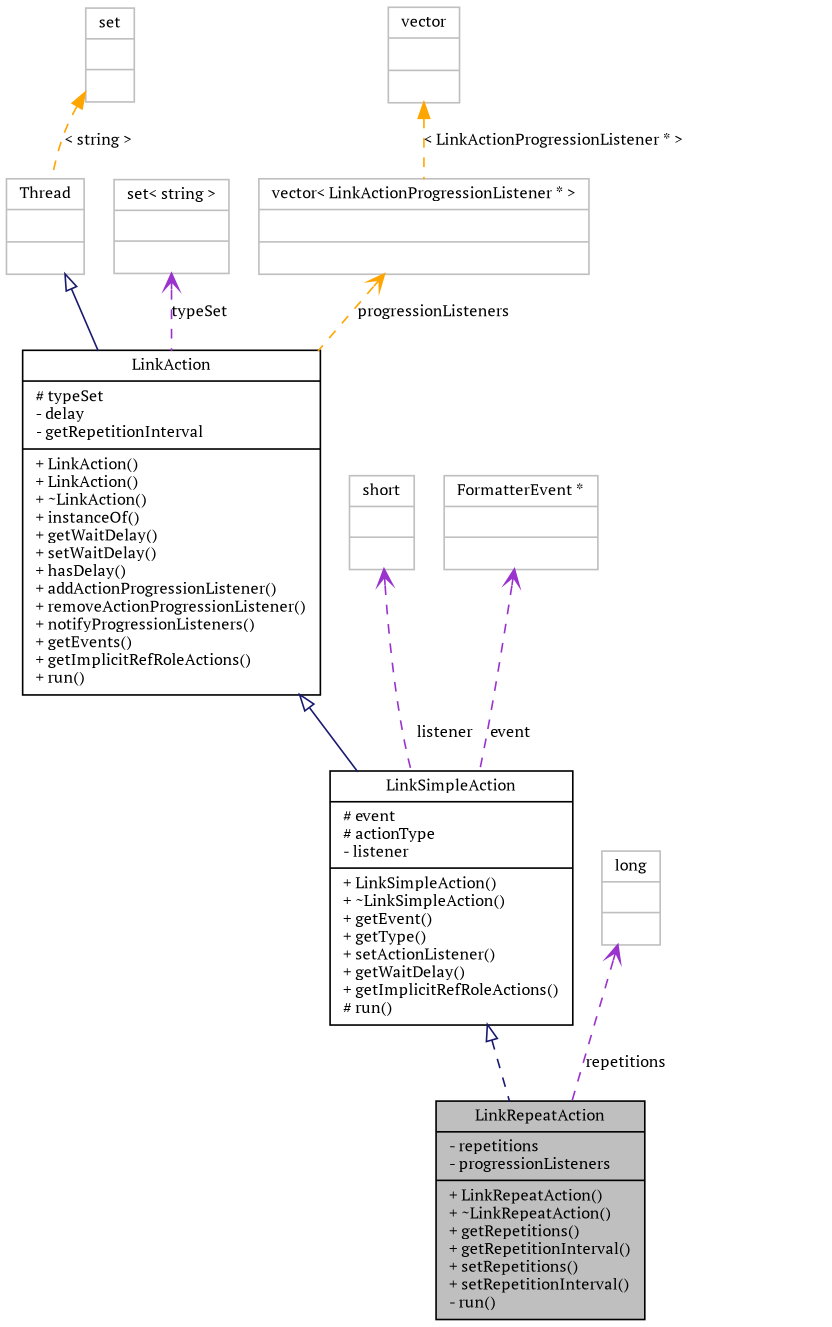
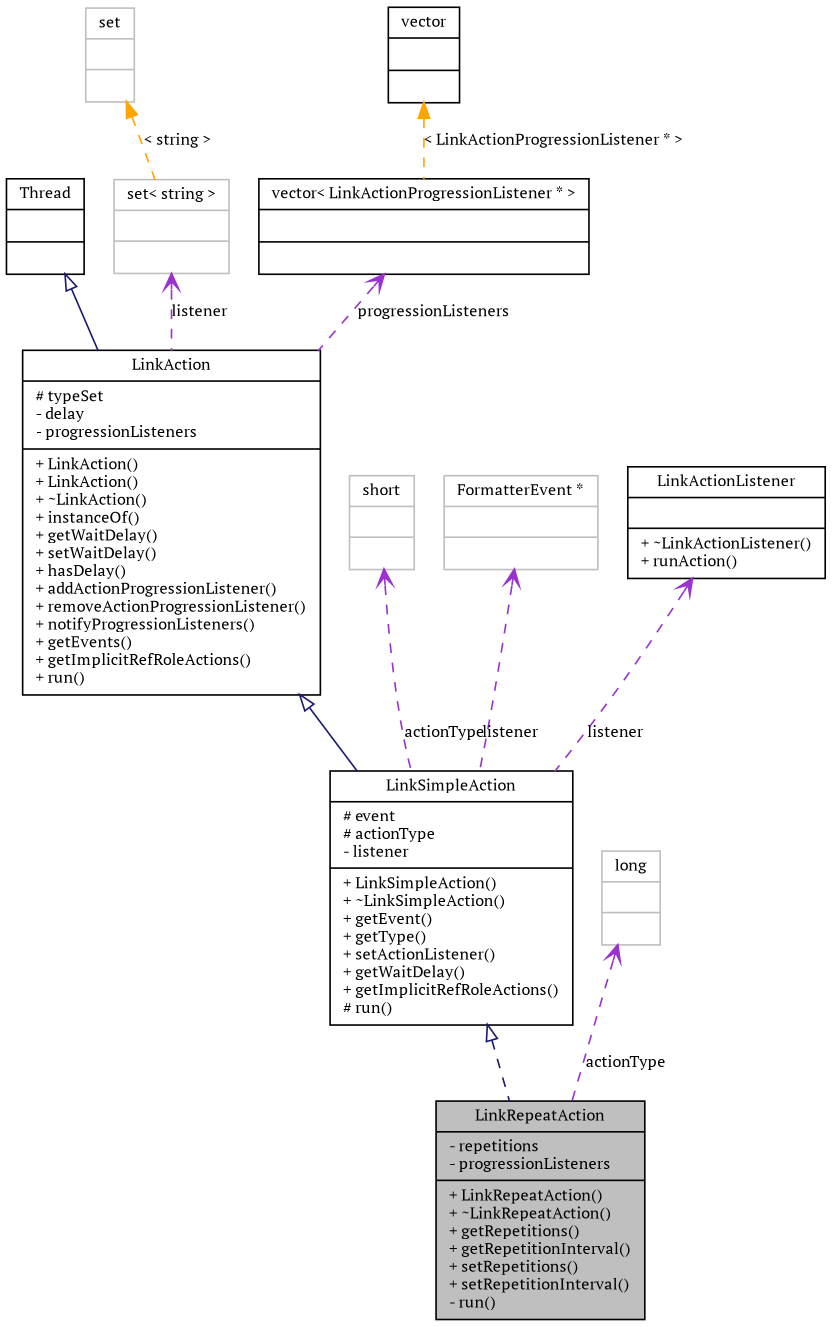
(424, 55) -> (424, 55)
(61, 142) -> (144, 148)
(45, 227) -> (45, 227)
(424, 227) -> (424, 227)
(200, 312) -> (200, 312)
(346, 319) -> (346, 319)
(120, 432) -> (116, 432)
none -> (727, 523)
(445, 733) -> (445, 733)
(510, 733) -> (510, 733)
(626, 1063) -> (626, 1063)
